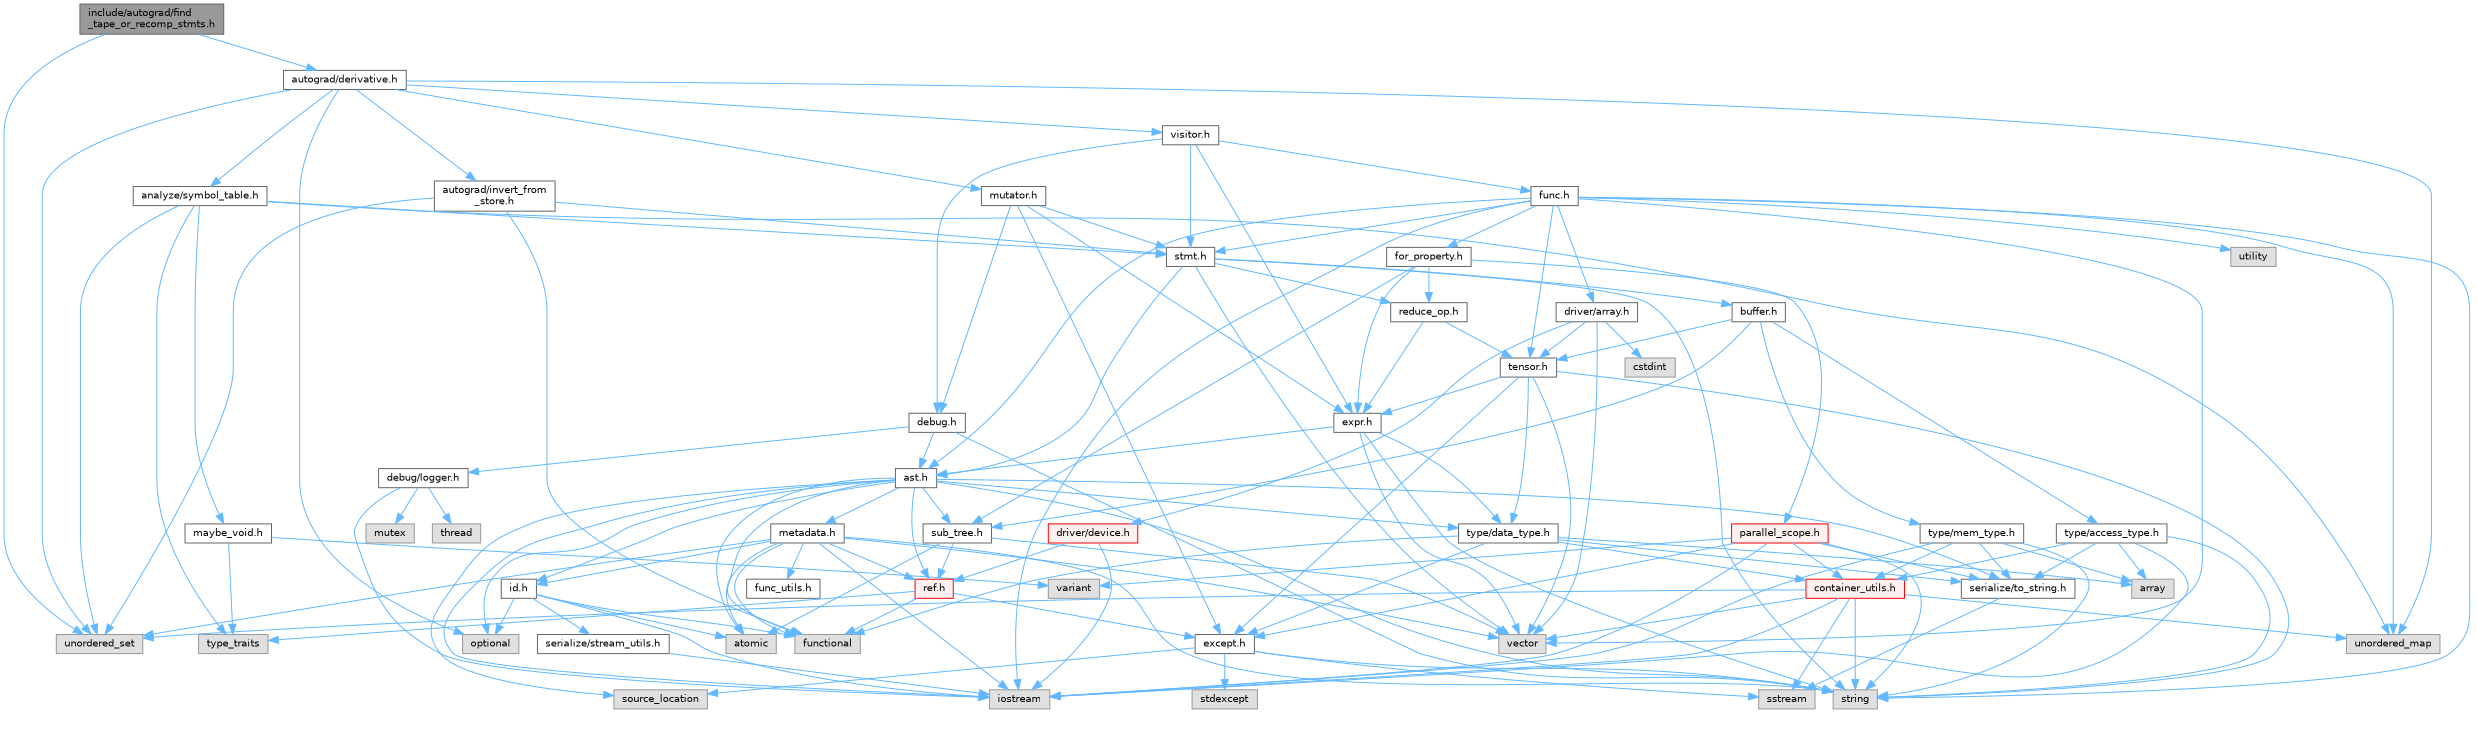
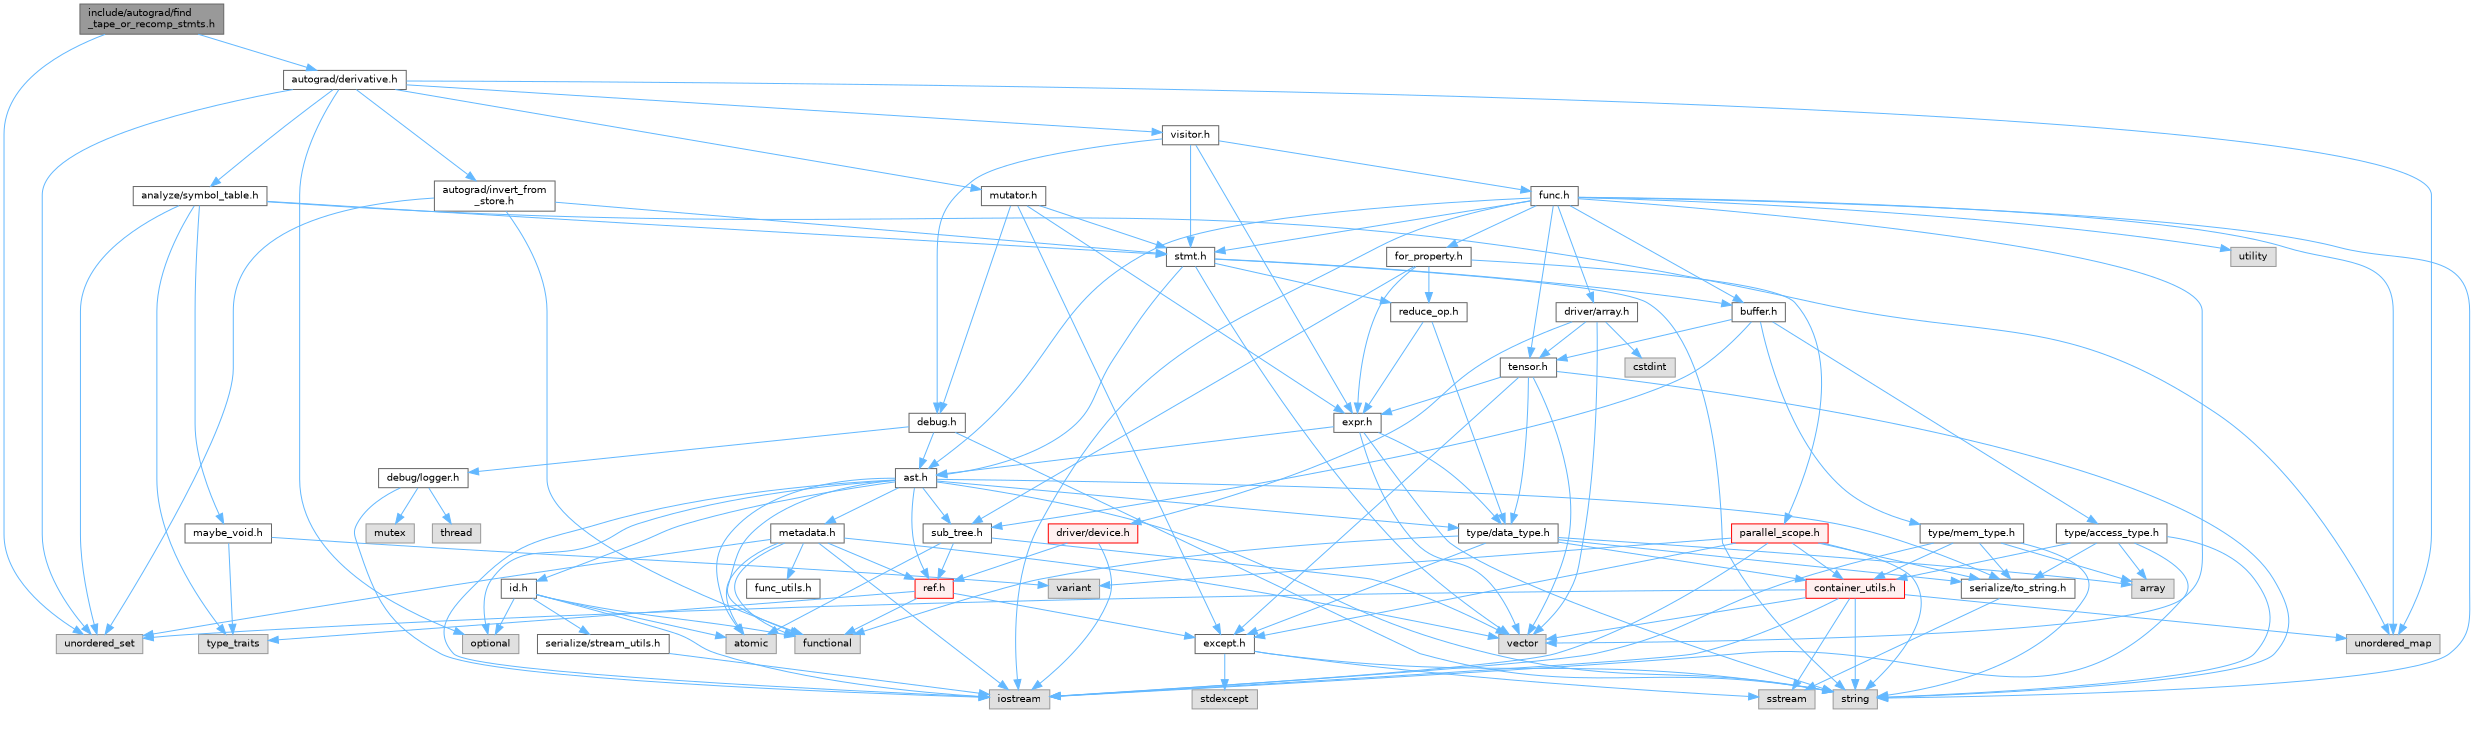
none -> (1652, 252)
(1474, 337) -> (1465, 413)
(631, 567) -> none
(1264, 673) -> none
(661, 699) -> none
